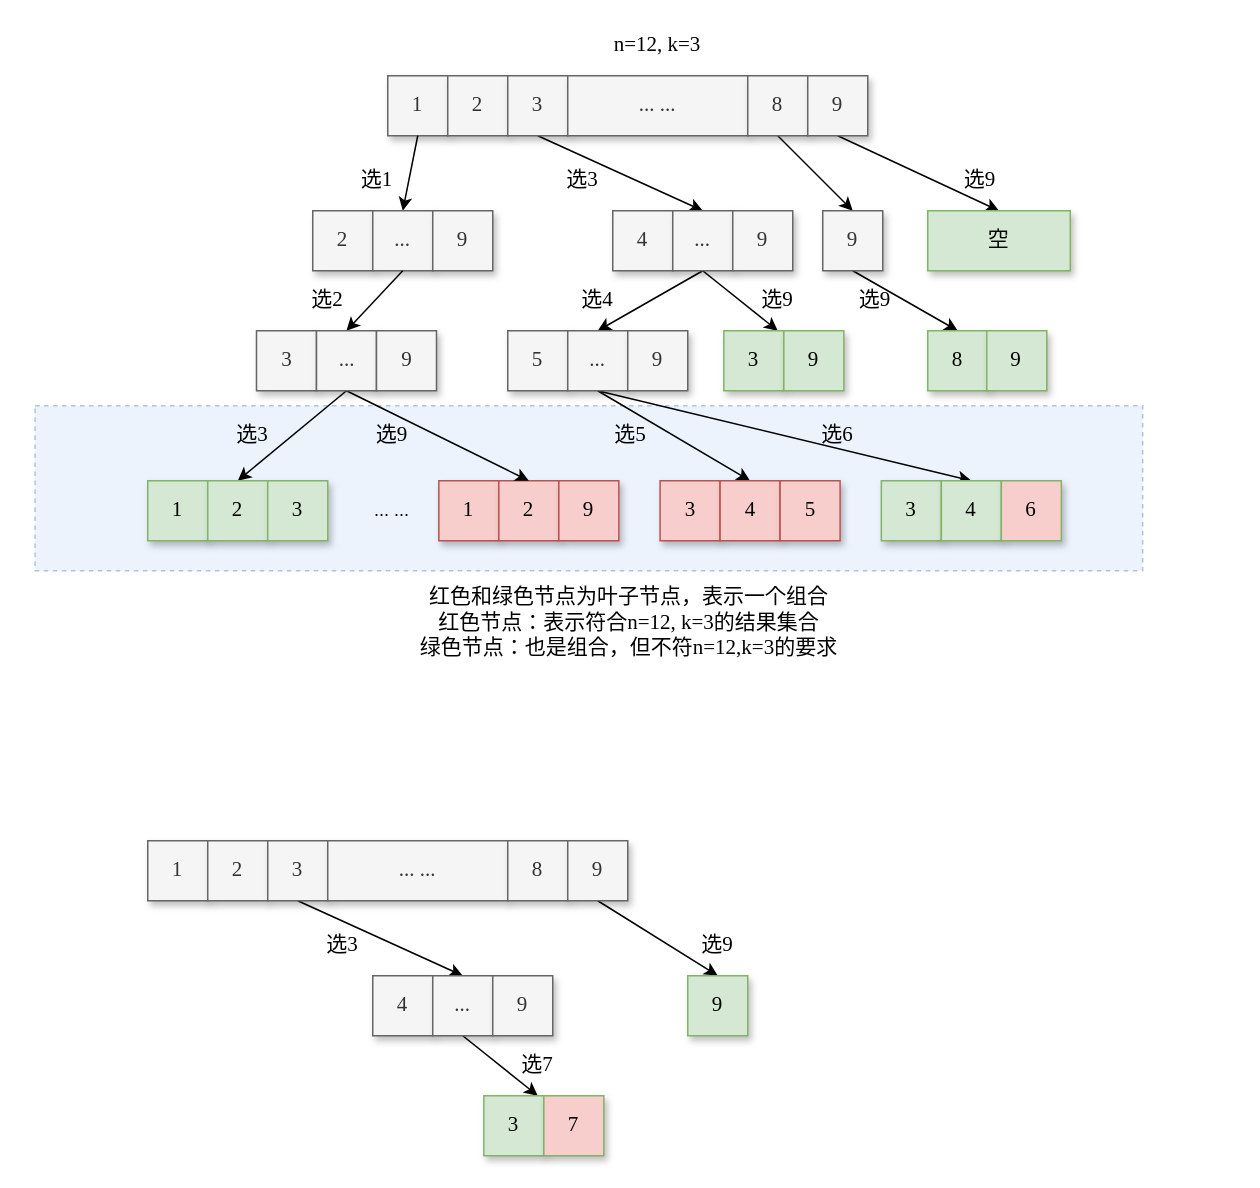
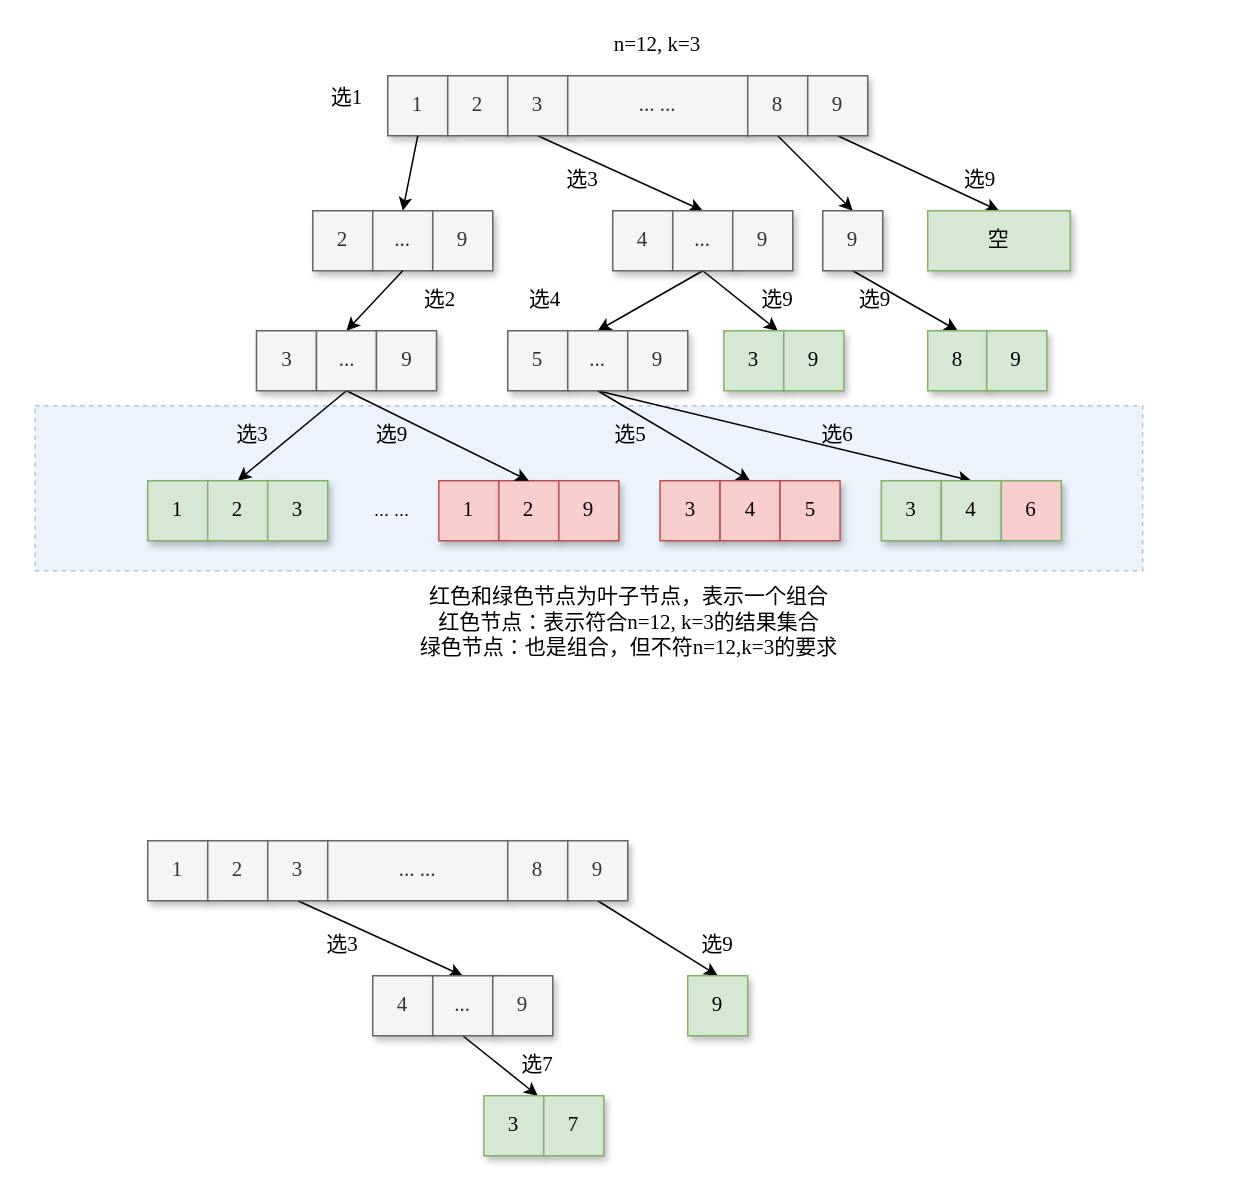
(377, 181) -> (347, 98)
(328, 301) -> (440, 301)
(598, 301) -> (545, 301)
(574, 1126) -> (574, 1126)
